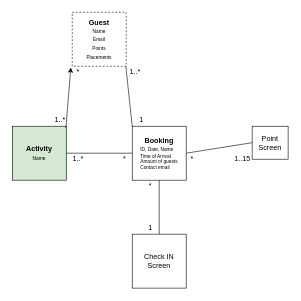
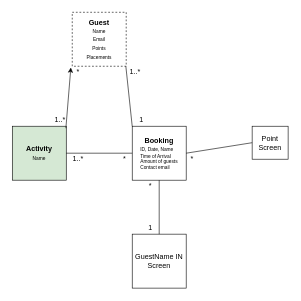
(243, 159) -> none
(159, 261) -> (159, 261)
